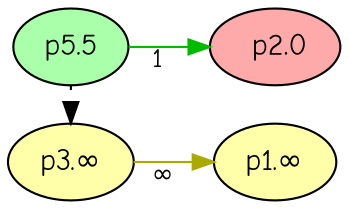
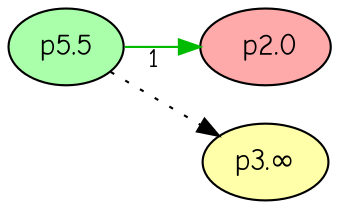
(275, 162) -> none
